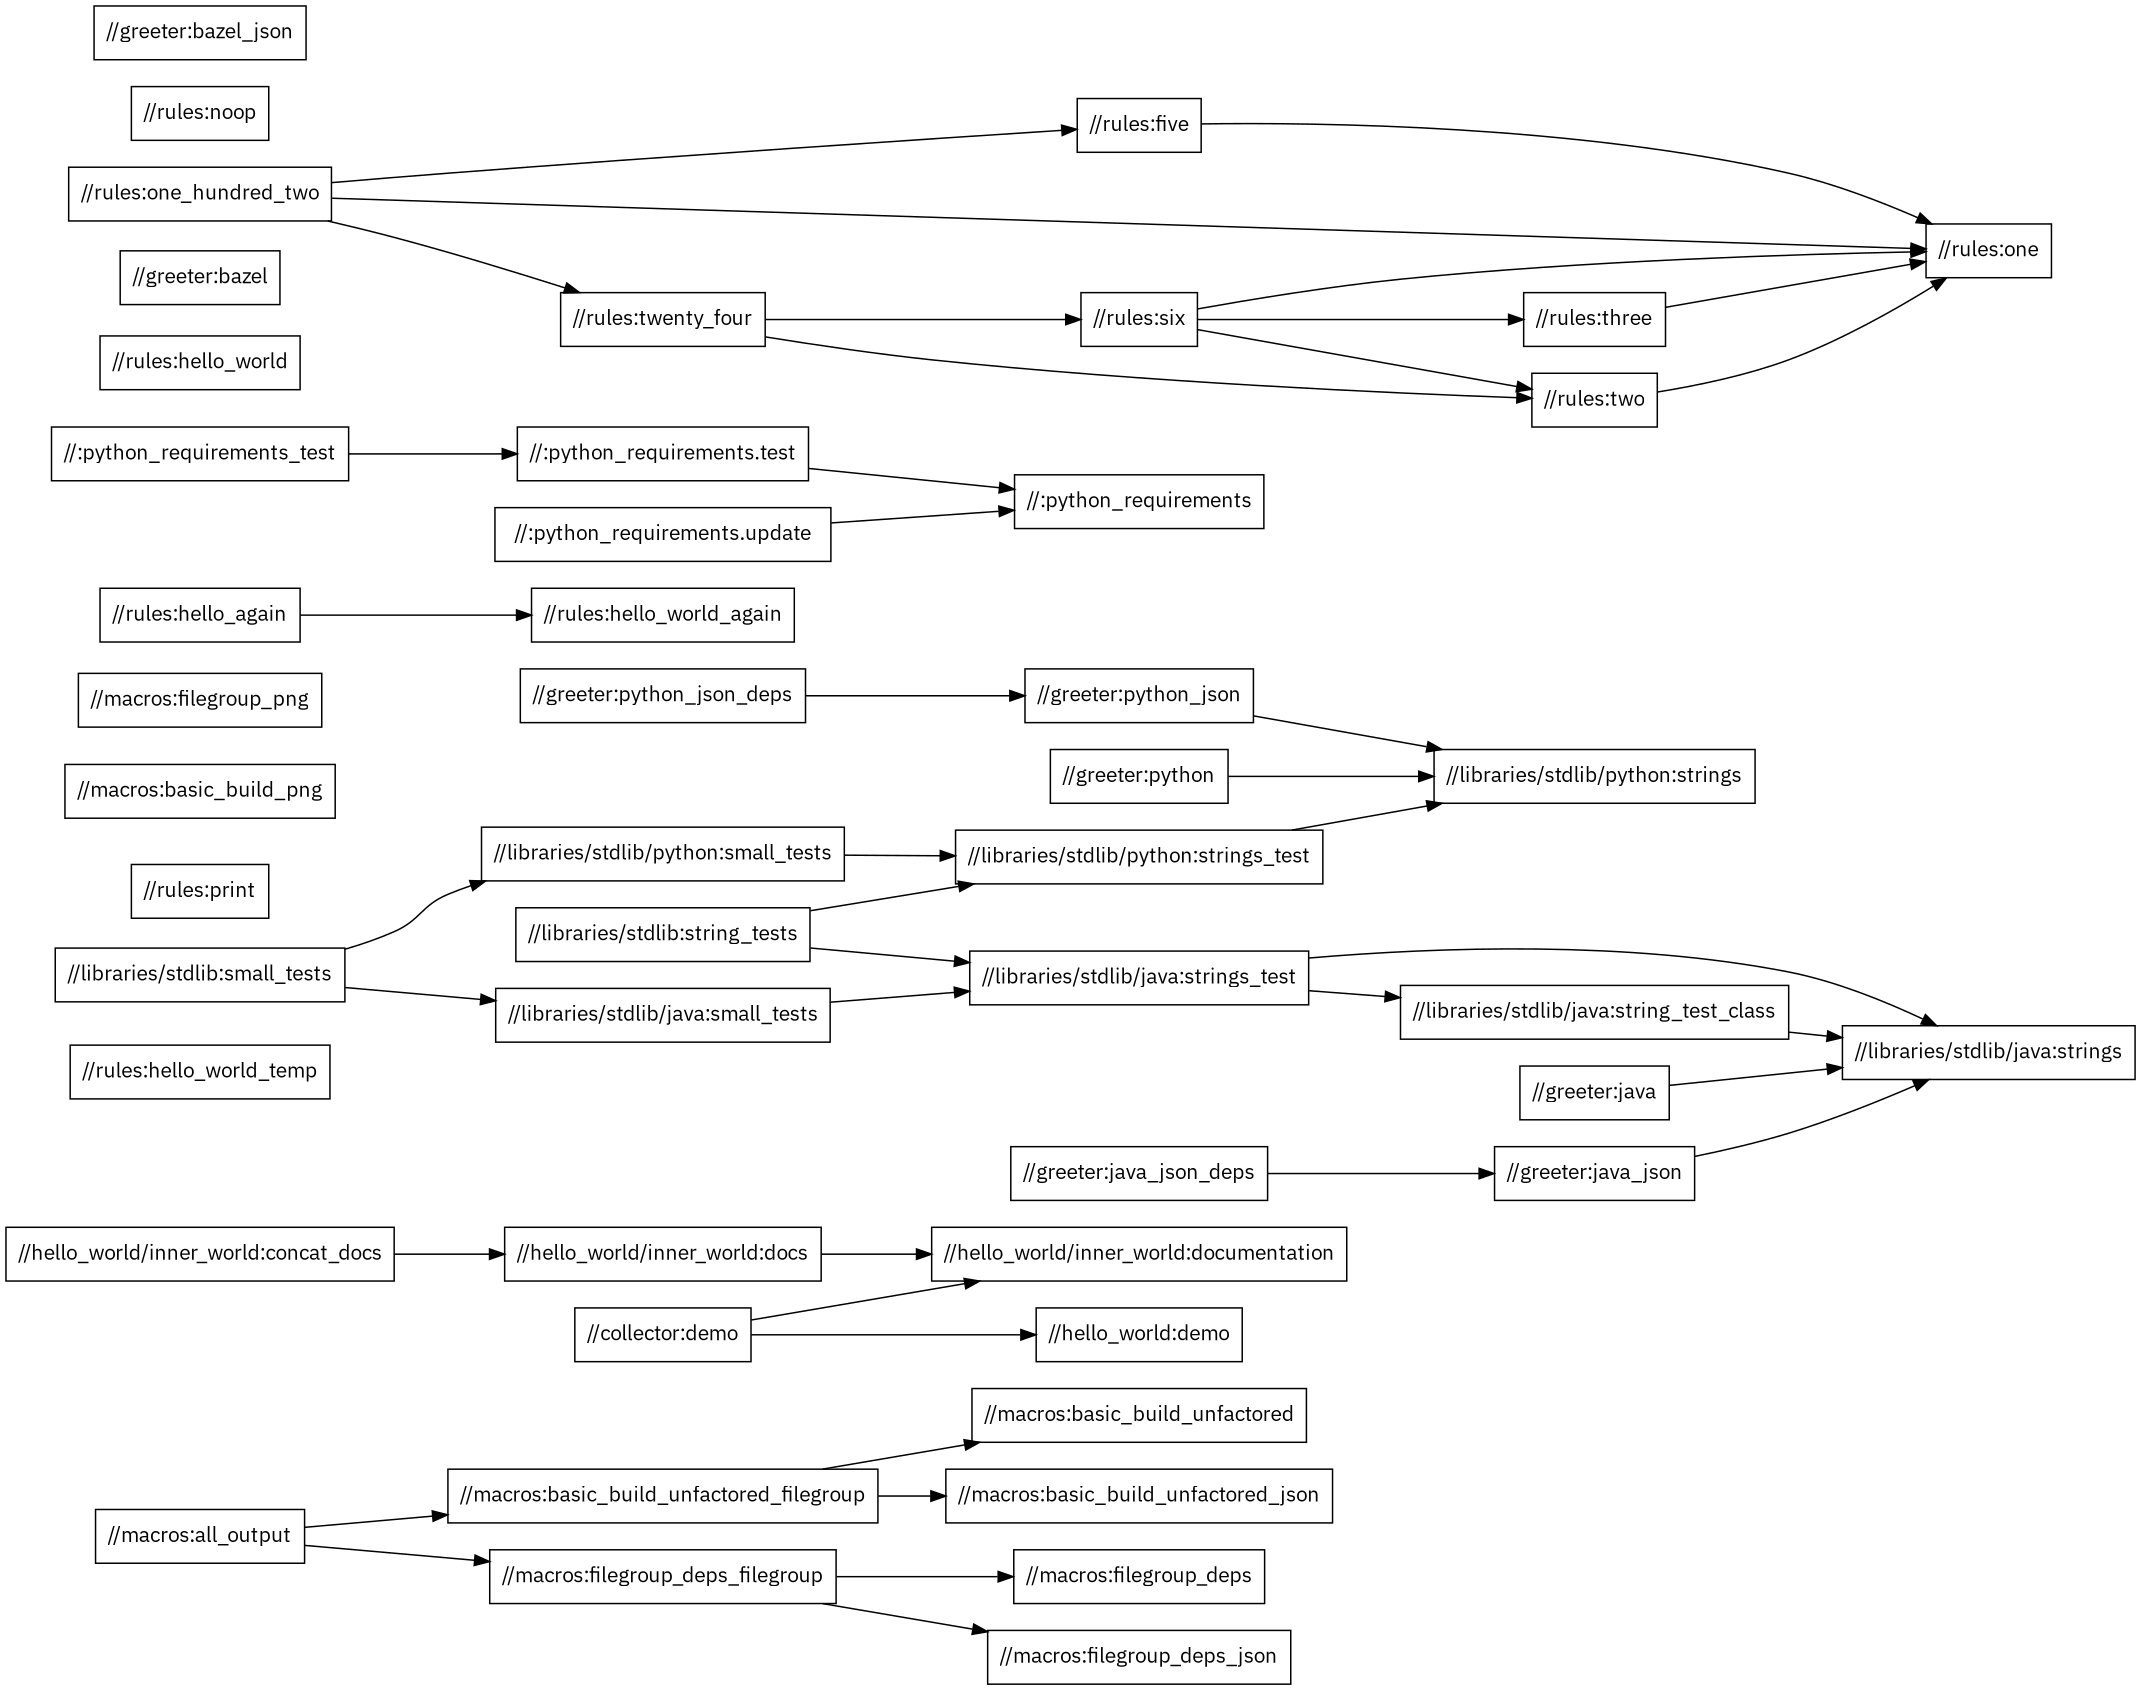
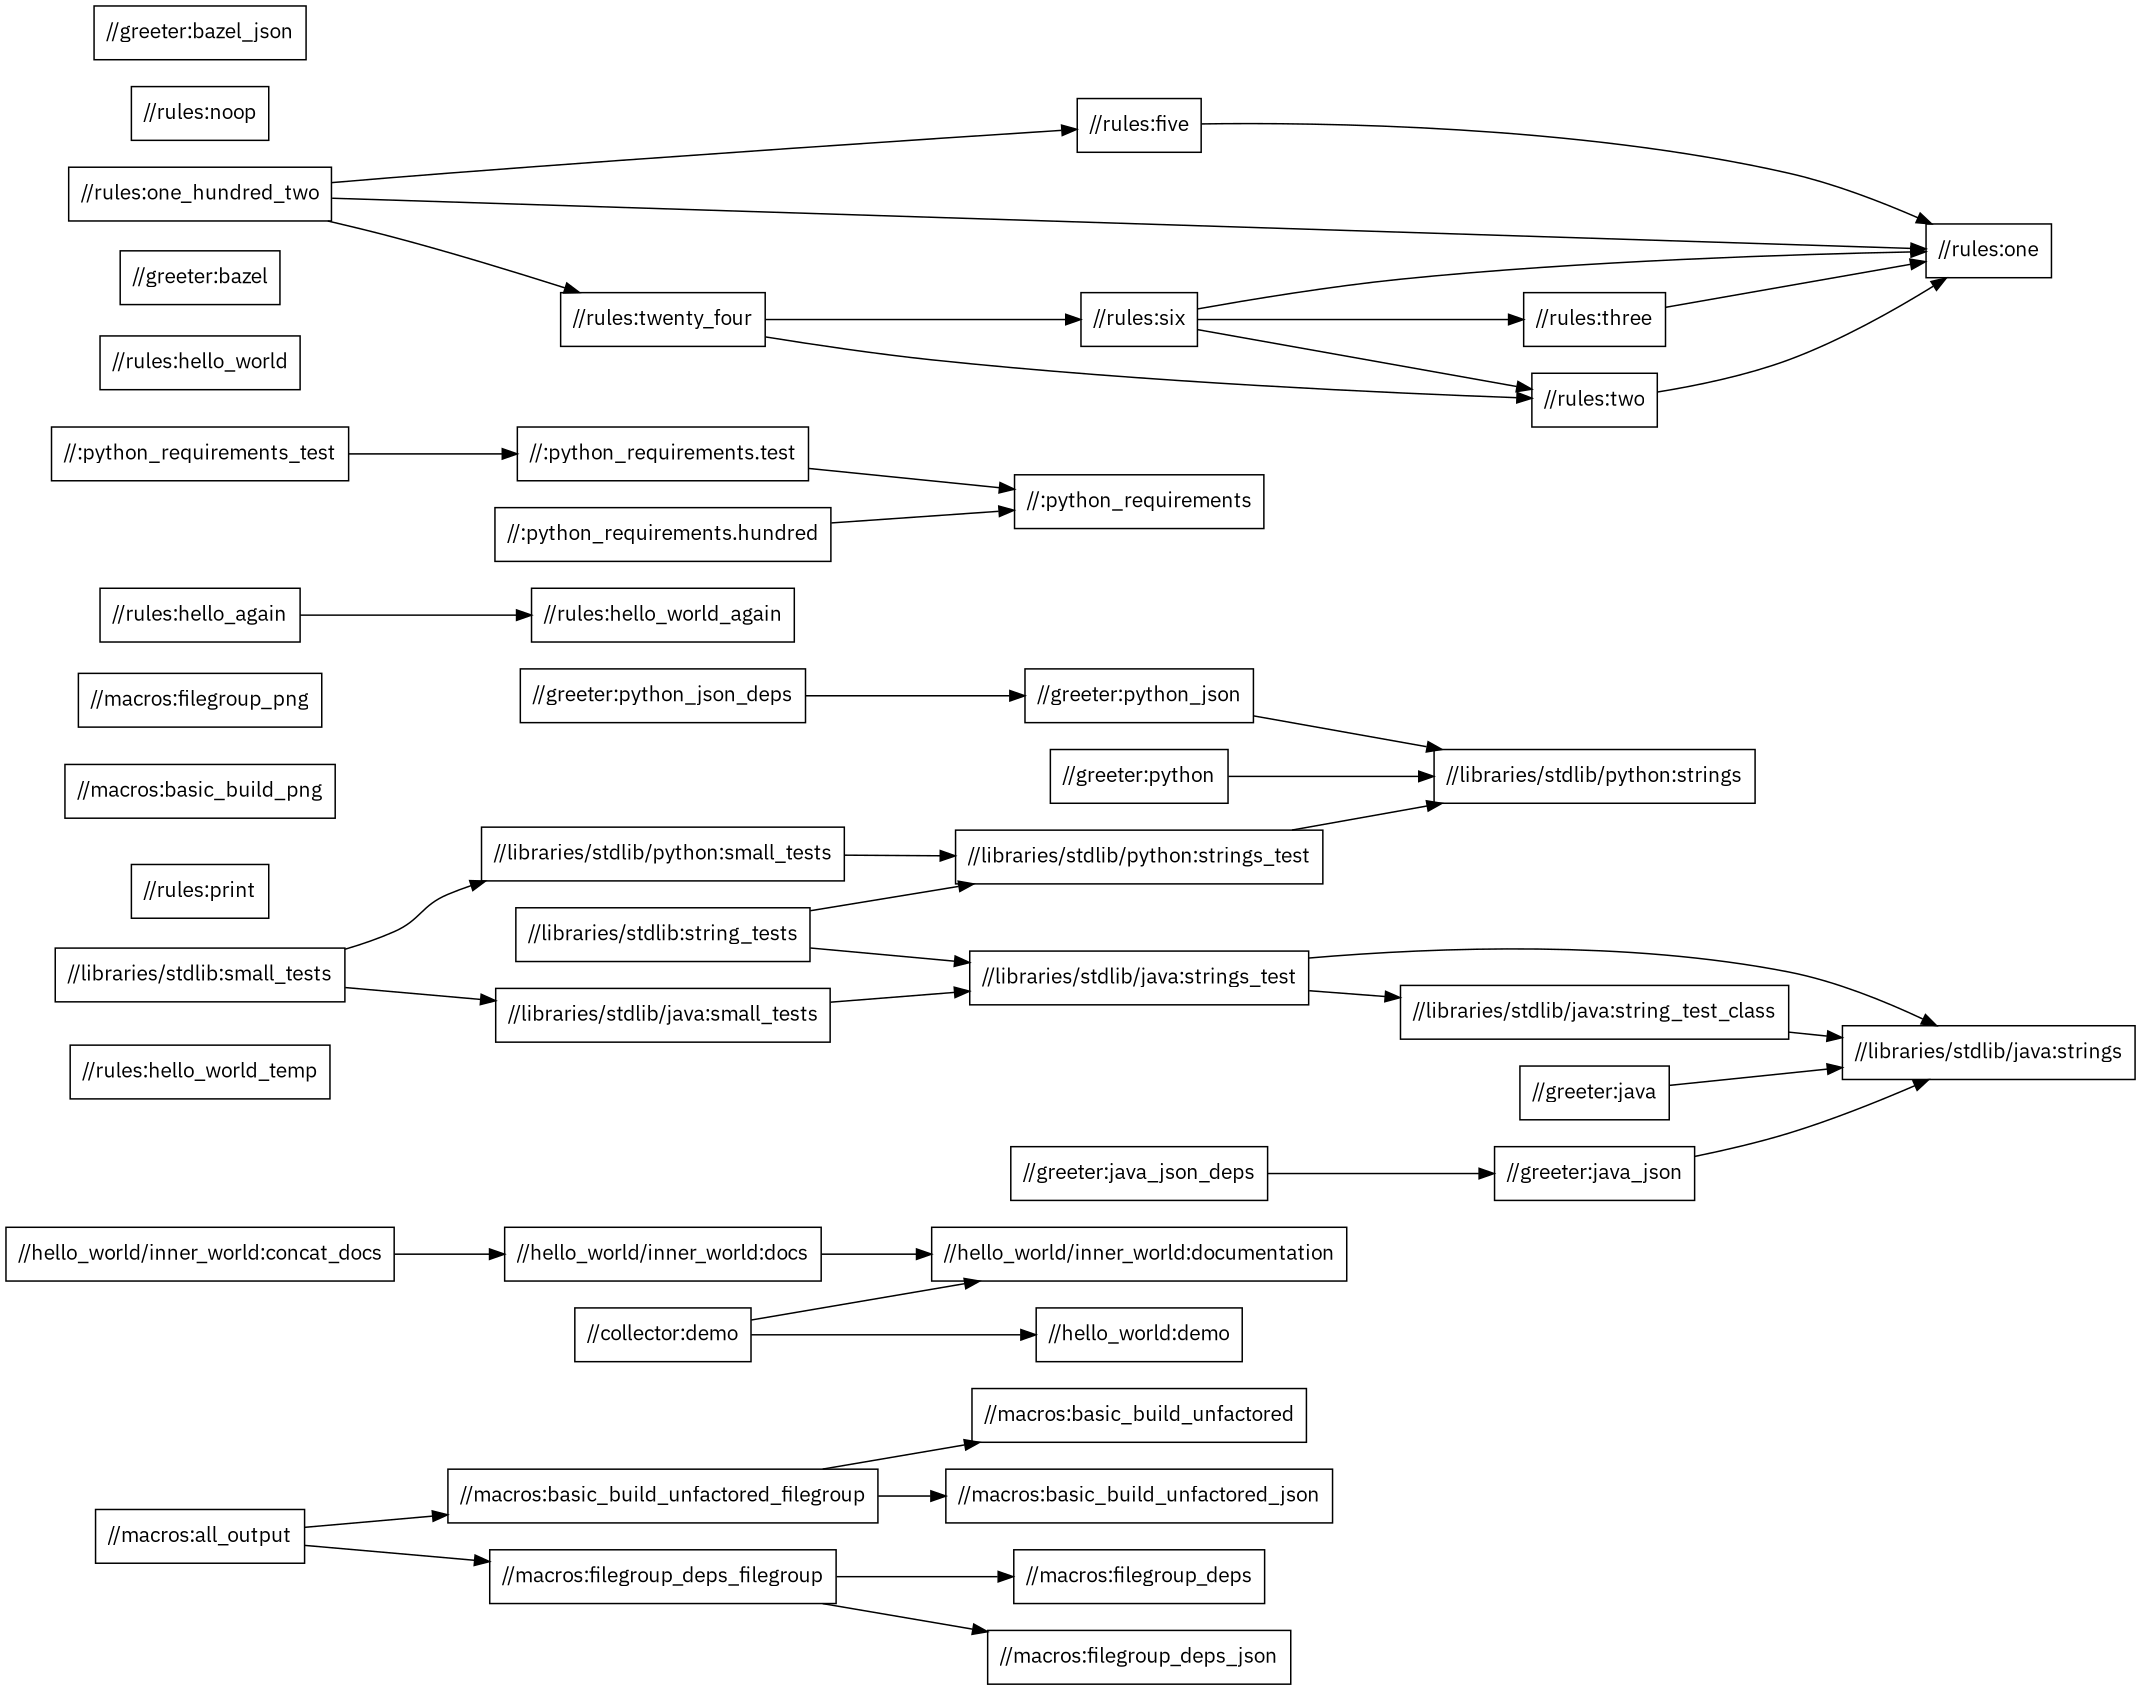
(663, 535) -> (663, 535)
